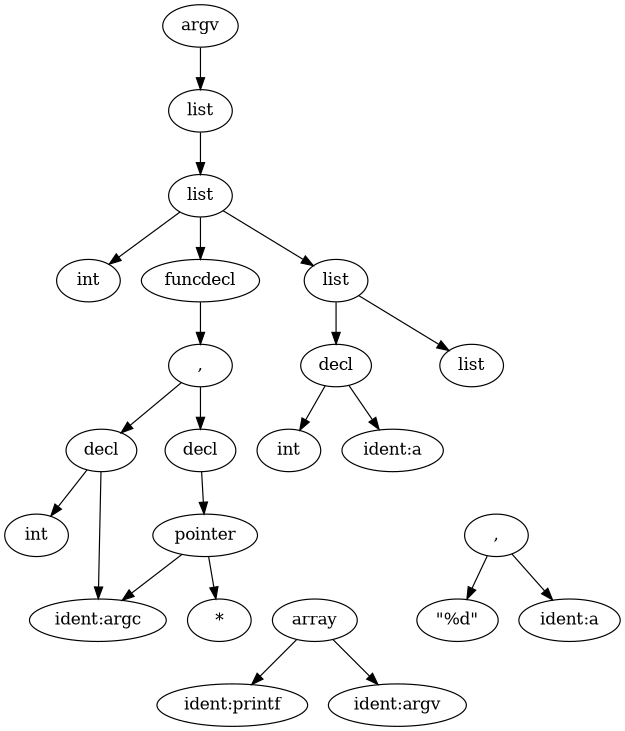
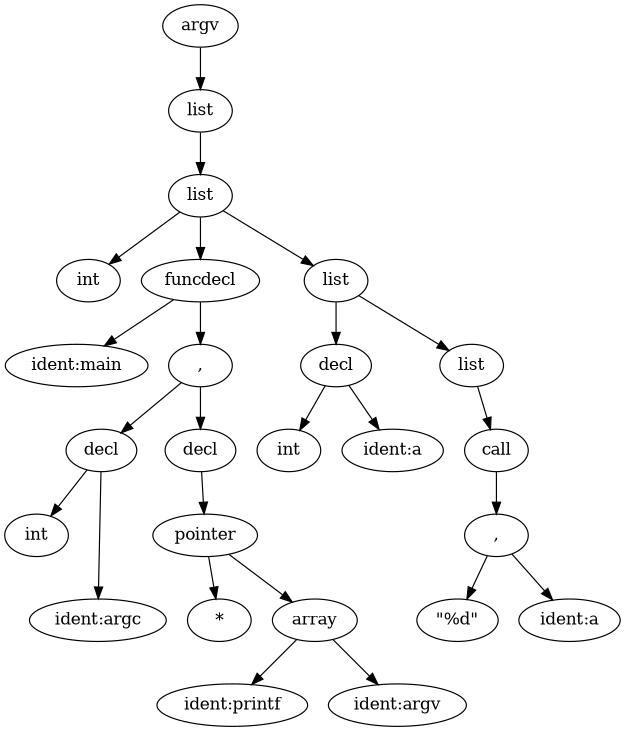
none -> (77, 366)
none -> (496, 450)
(157, 574) -> (256, 575)
